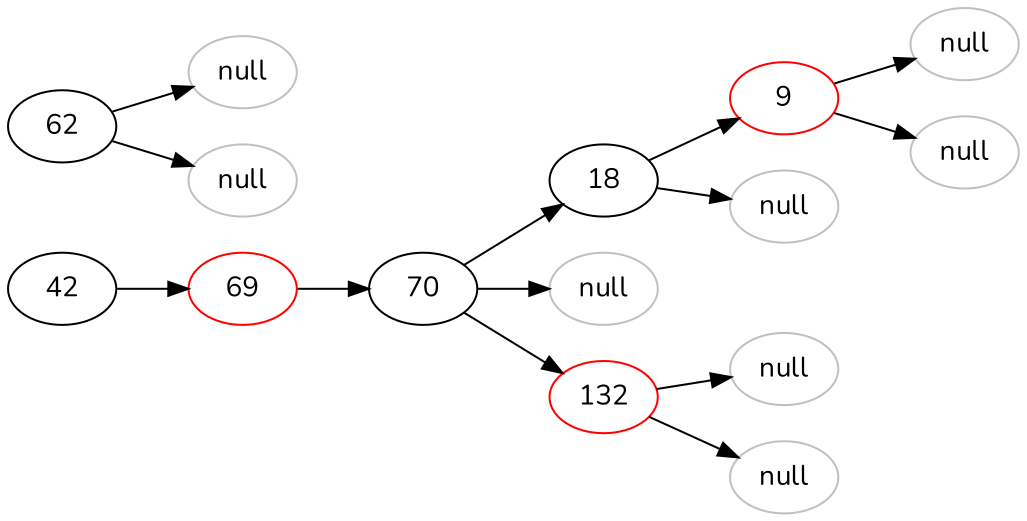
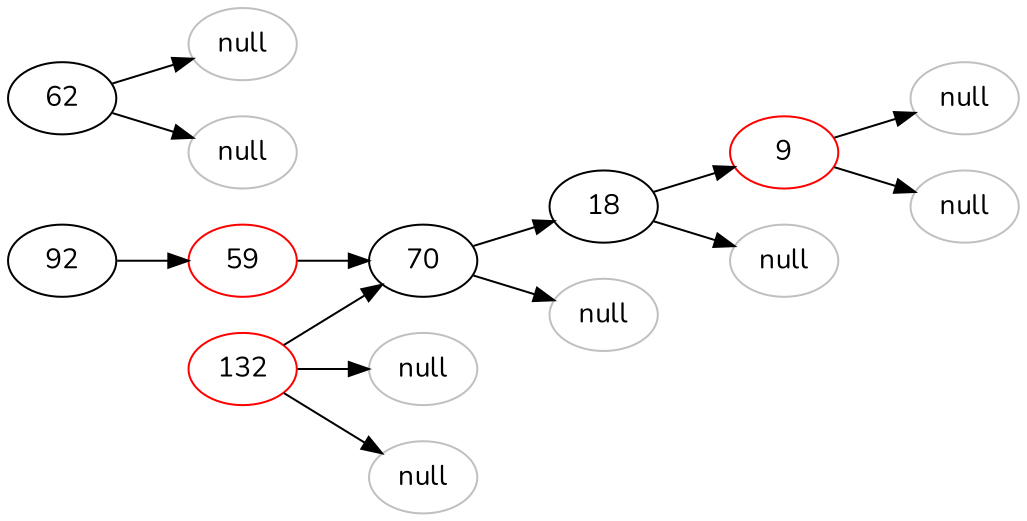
(62, 289) -> (62, 261)
(243, 289) -> (243, 261)
(505, 338) -> (324, 320)
